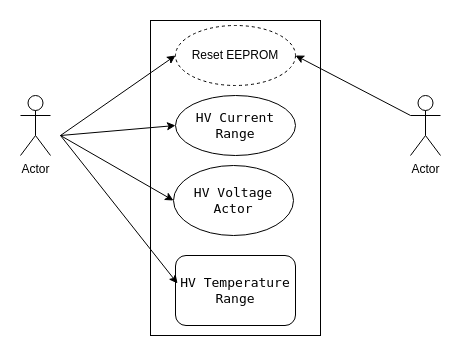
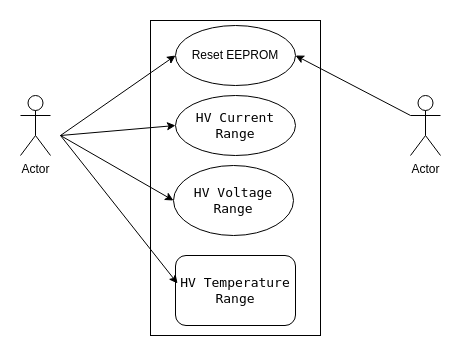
(236, 56) -> (236, 56)
(234, 201) -> (234, 201)
